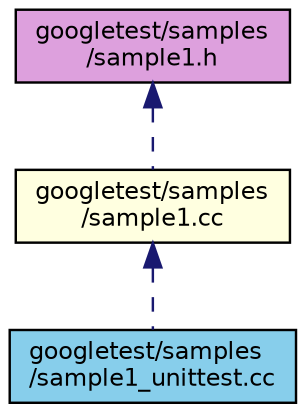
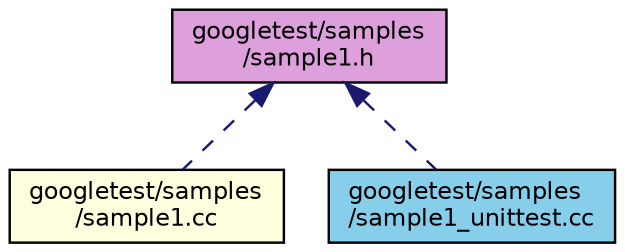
(153, 299) -> (400, 135)
